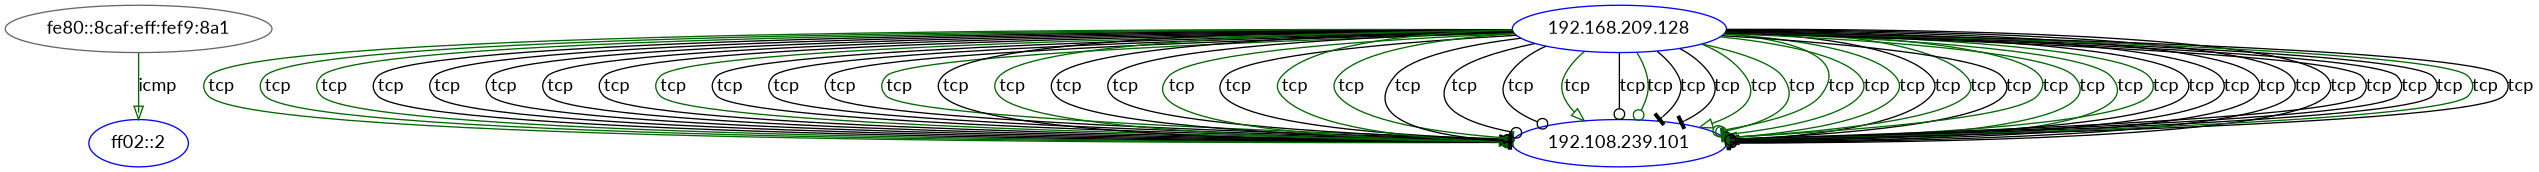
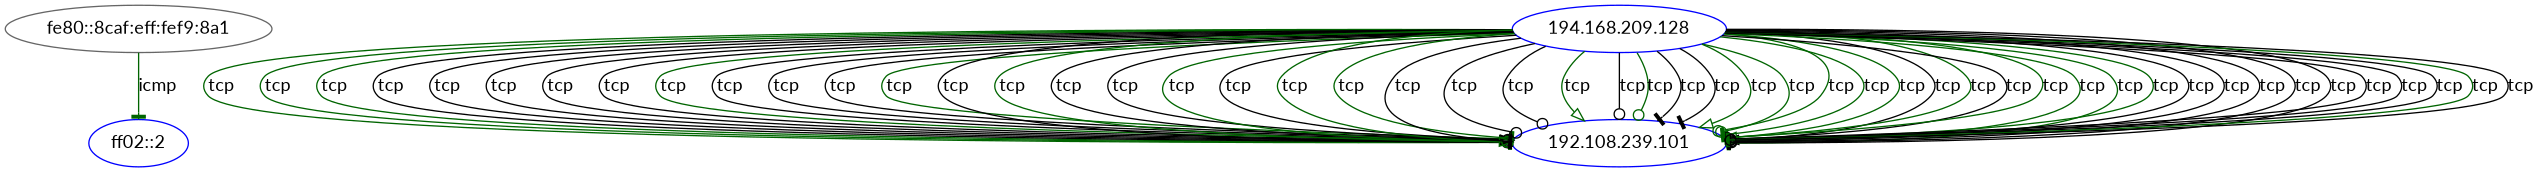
(1619, 29) -> (1619, 29)
(139, 83) -> (139, 83)
